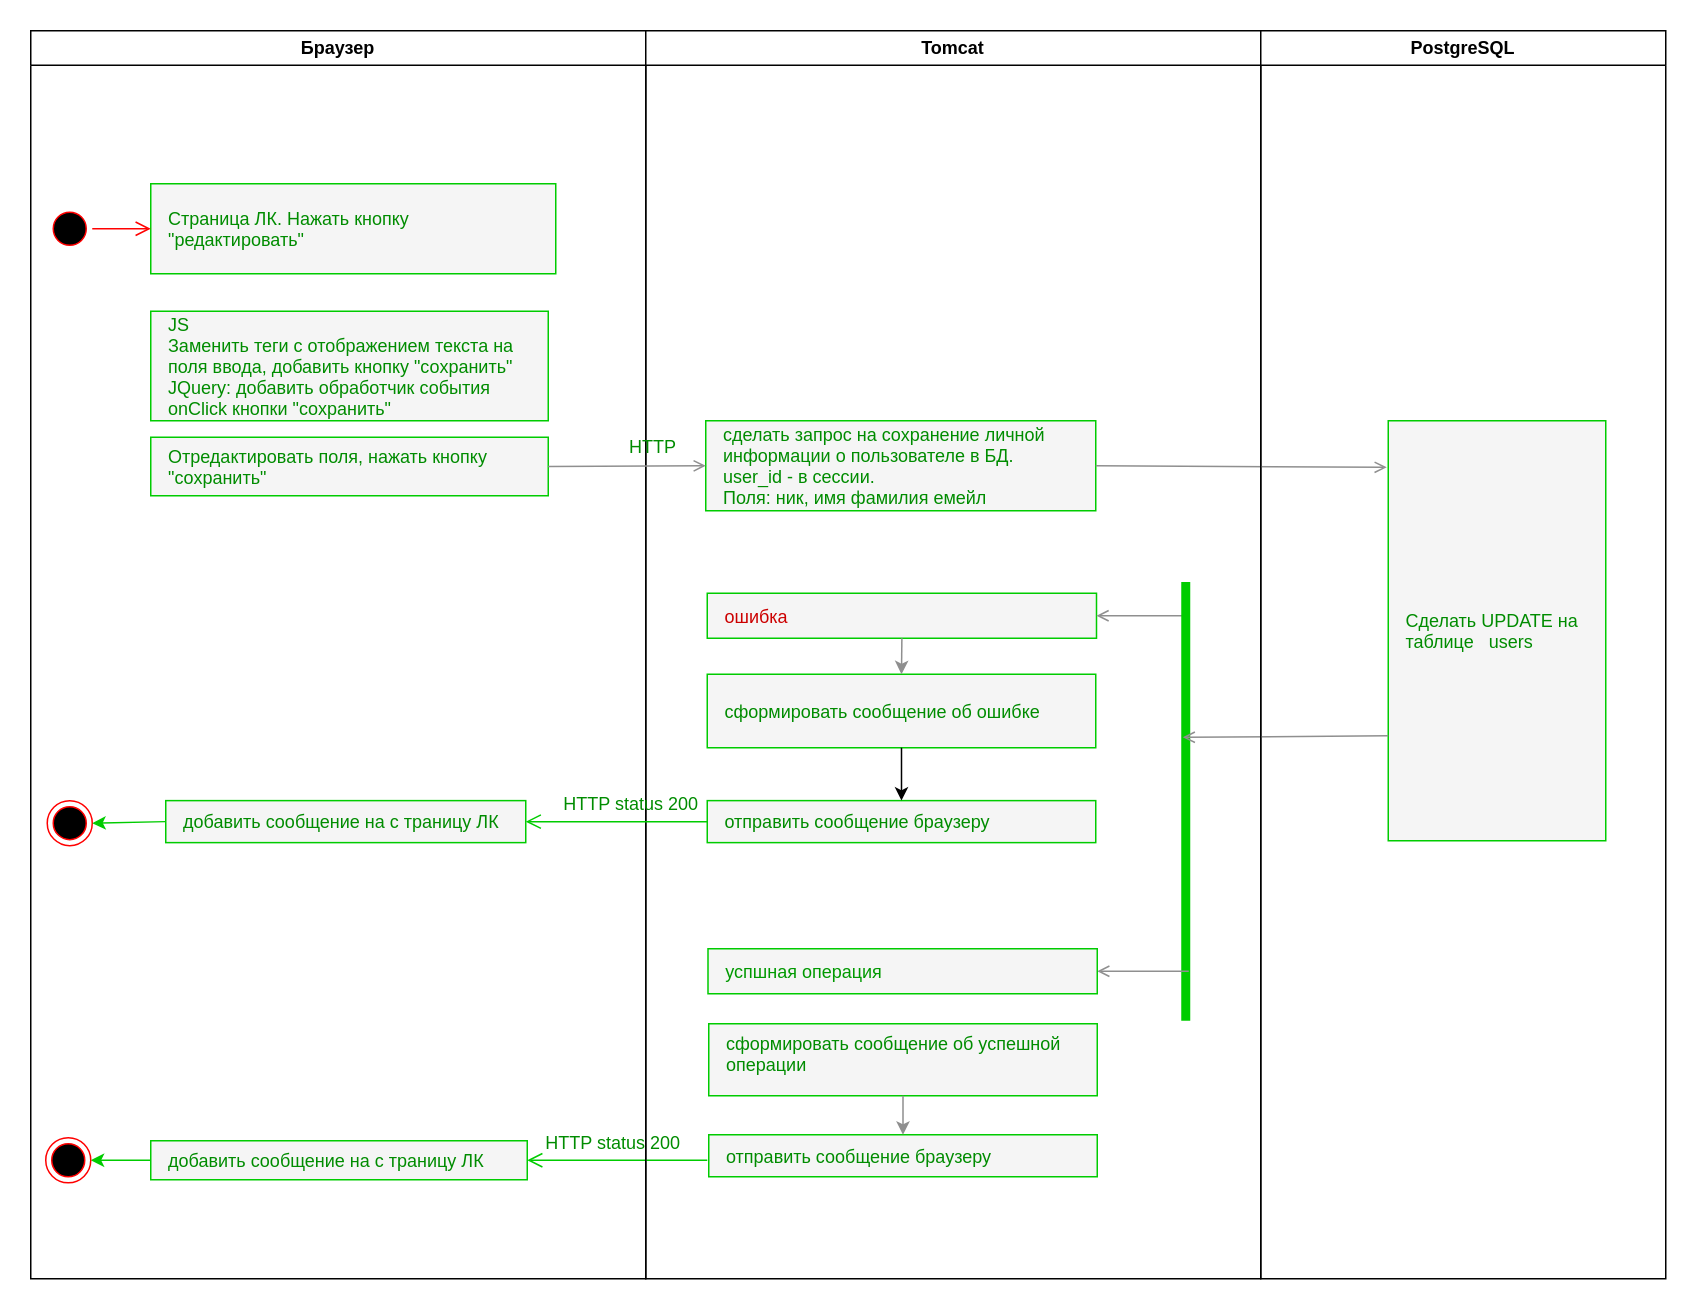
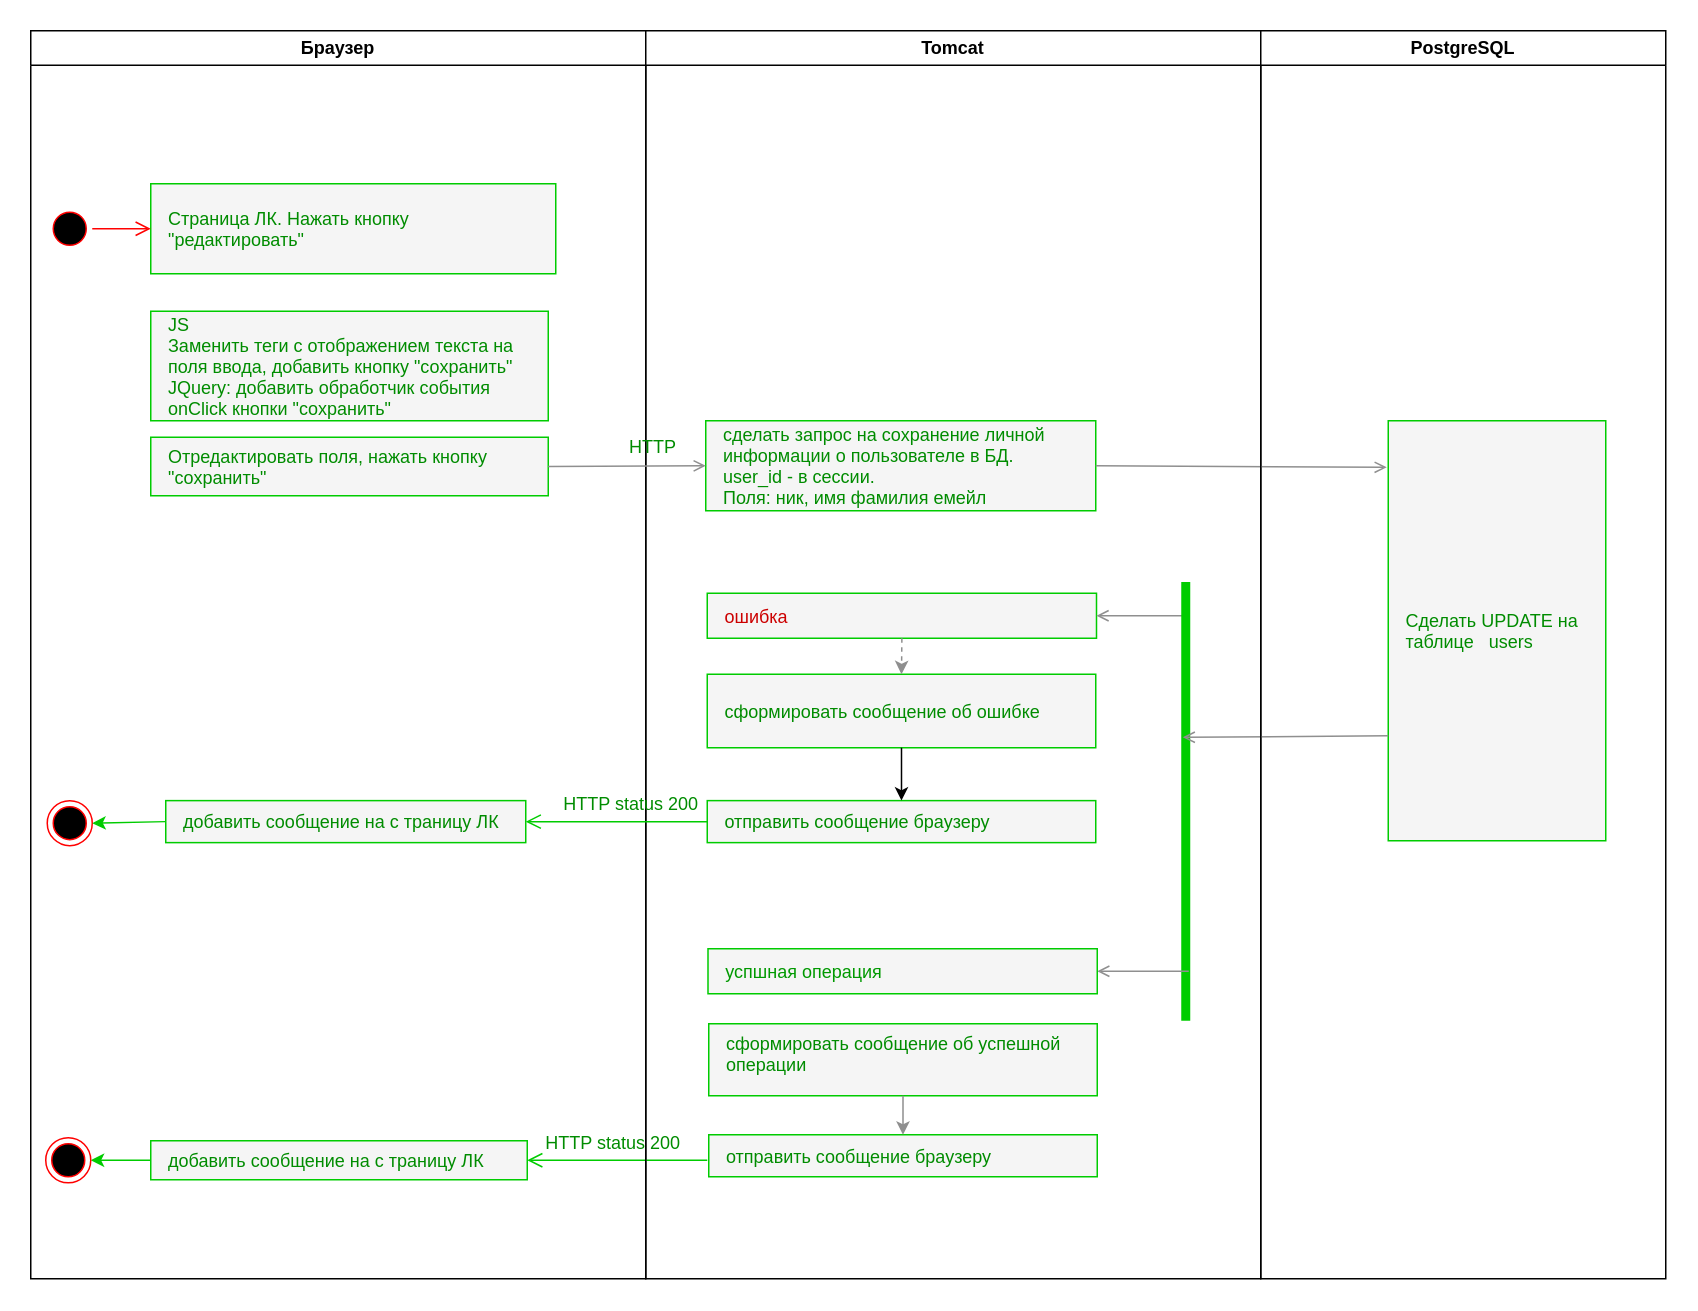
(902, 652) -> (902, 652)
